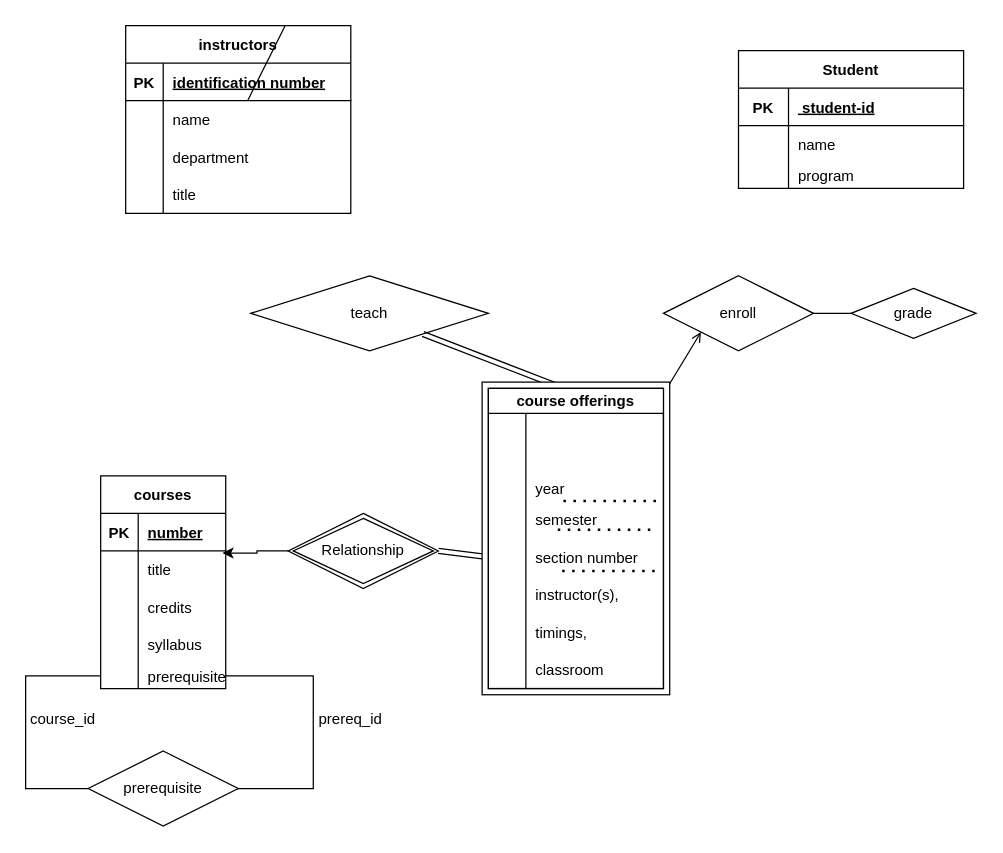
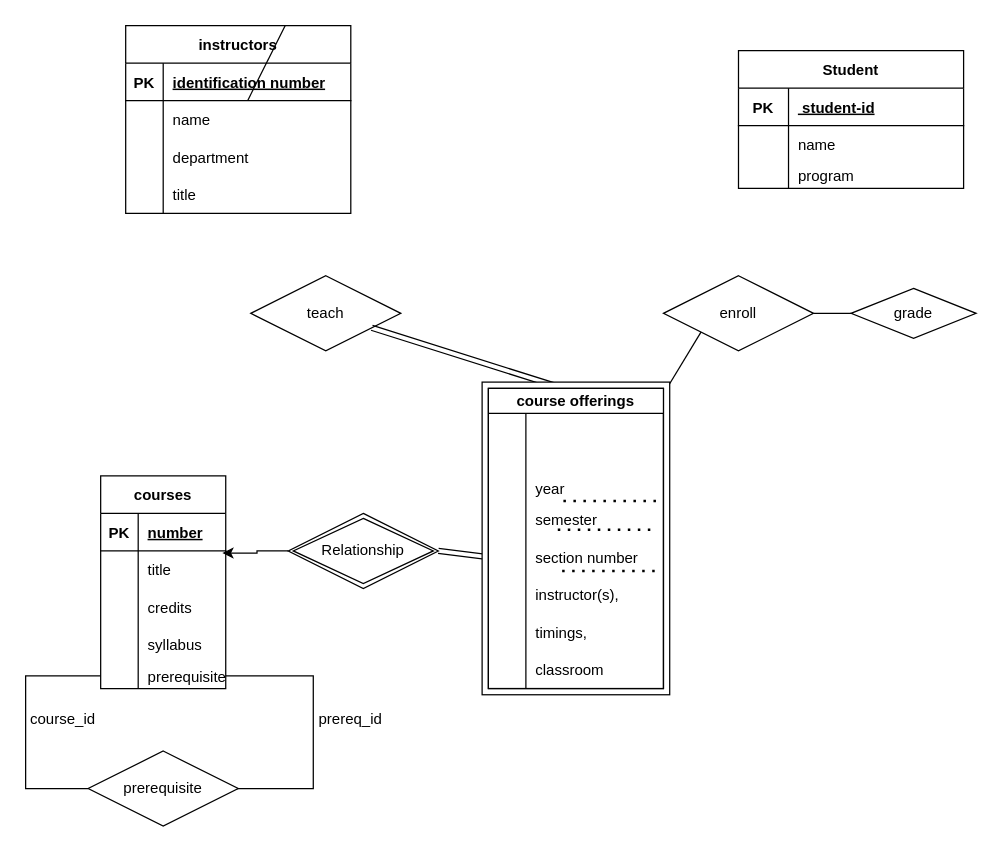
(369, 313) -> (326, 313)
(698, 337) -> (698, 336)
